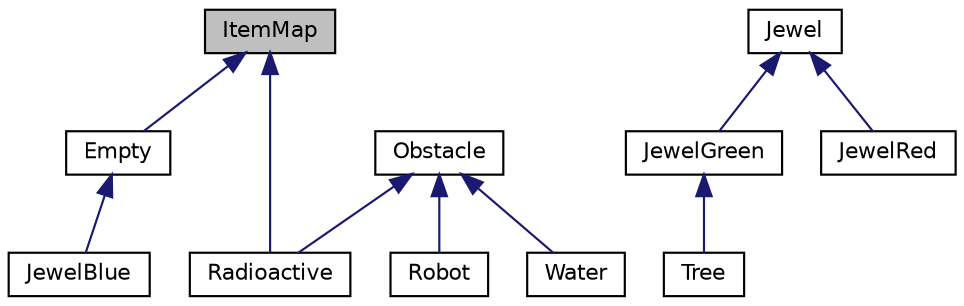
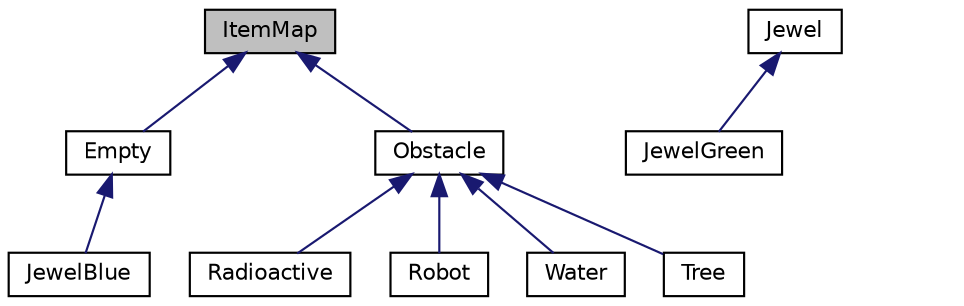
(888, 153) -> none
(270, 164) -> (364, 98)
(704, 225) -> (582, 218)
